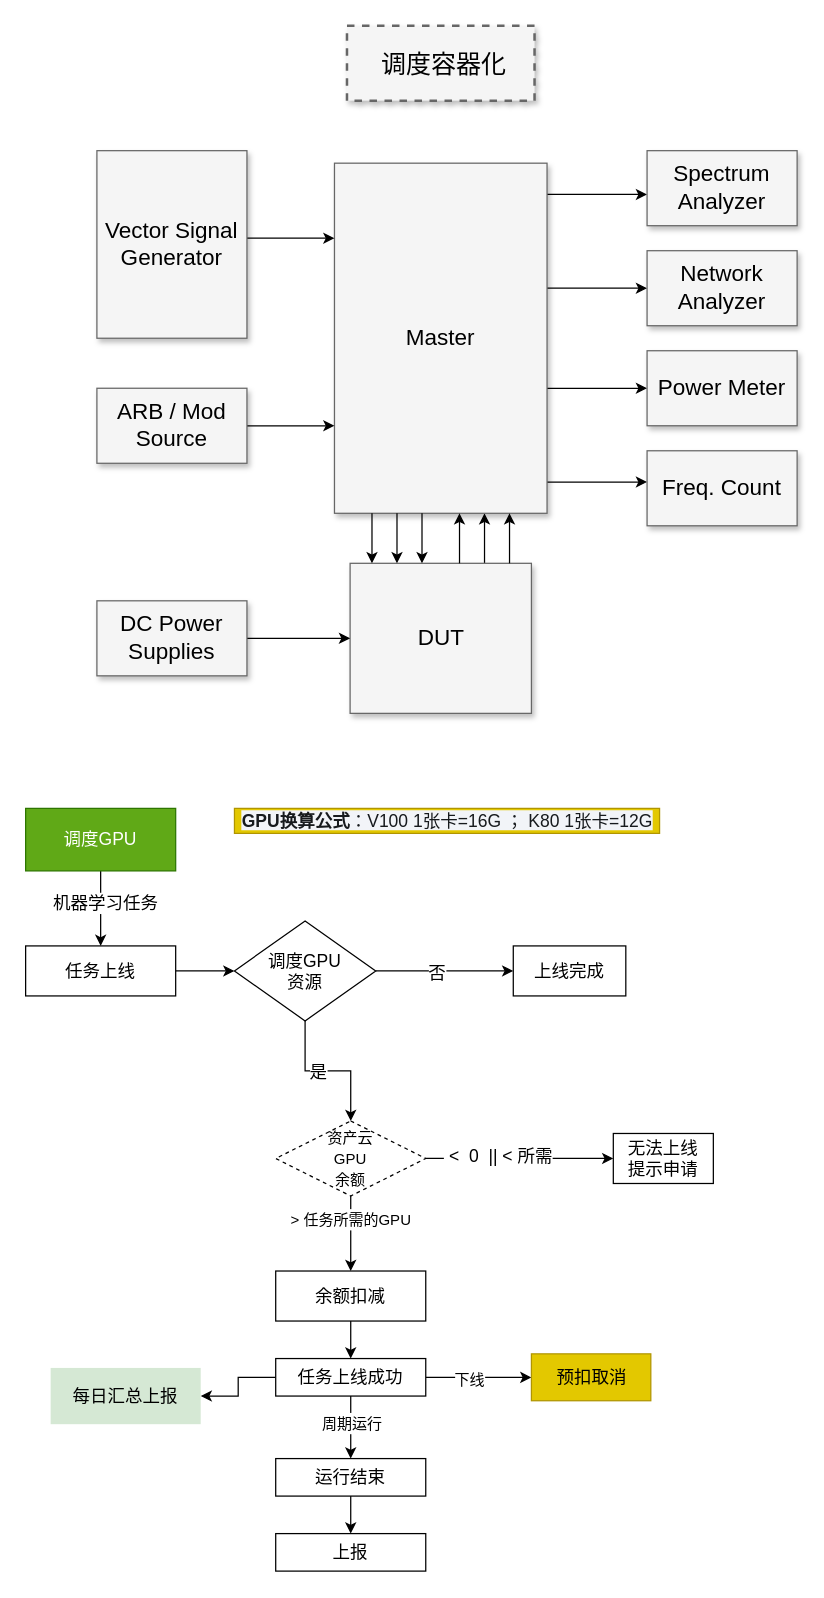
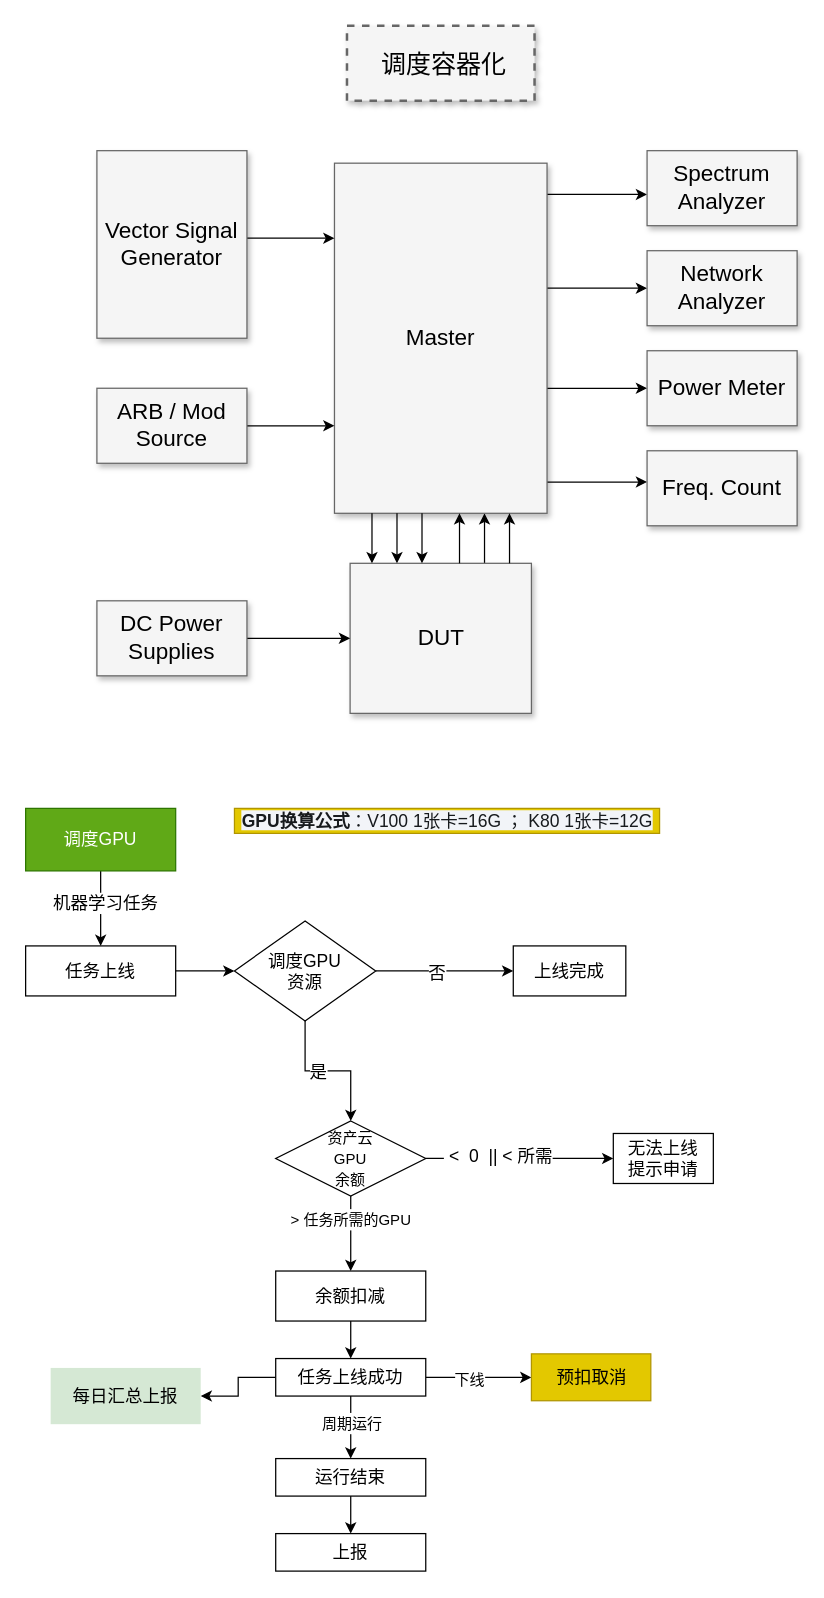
(351, 1158) -> (351, 1158)
